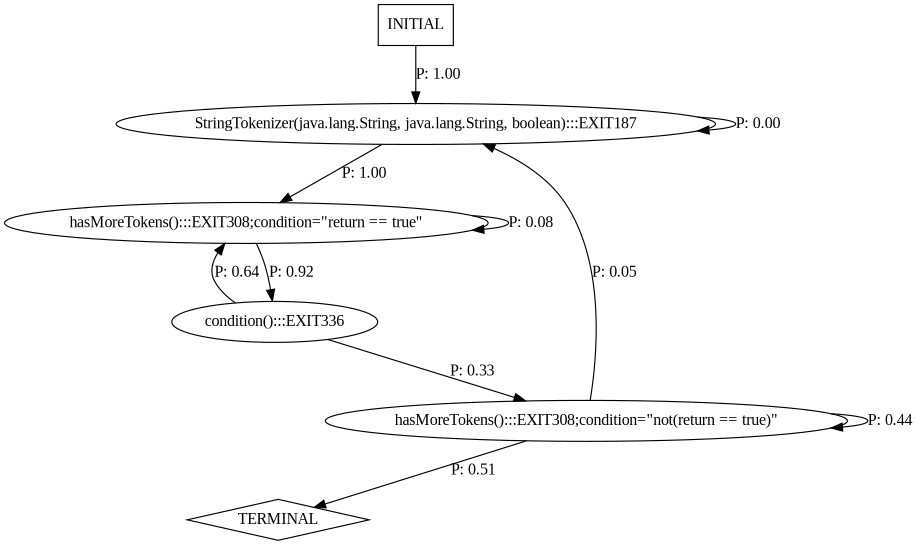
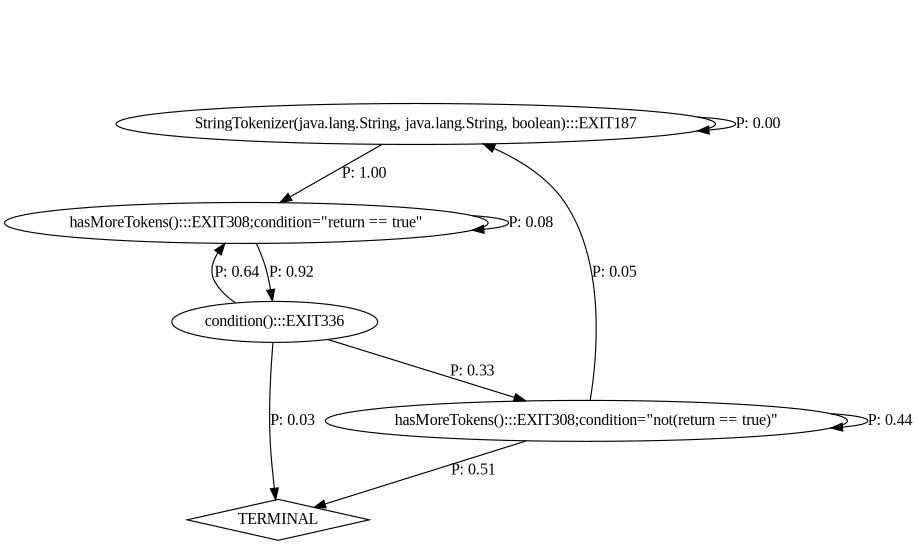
(416, 25) -> none
none -> (270, 415)
